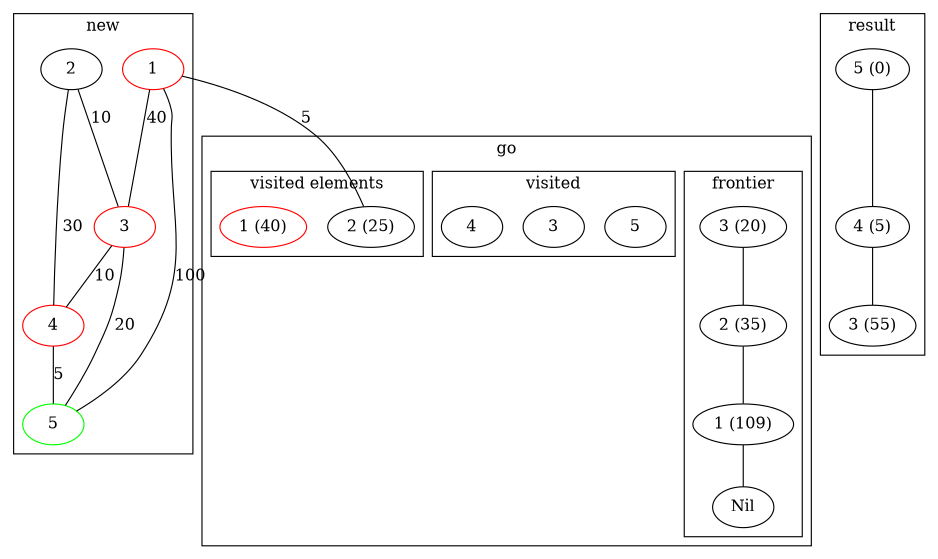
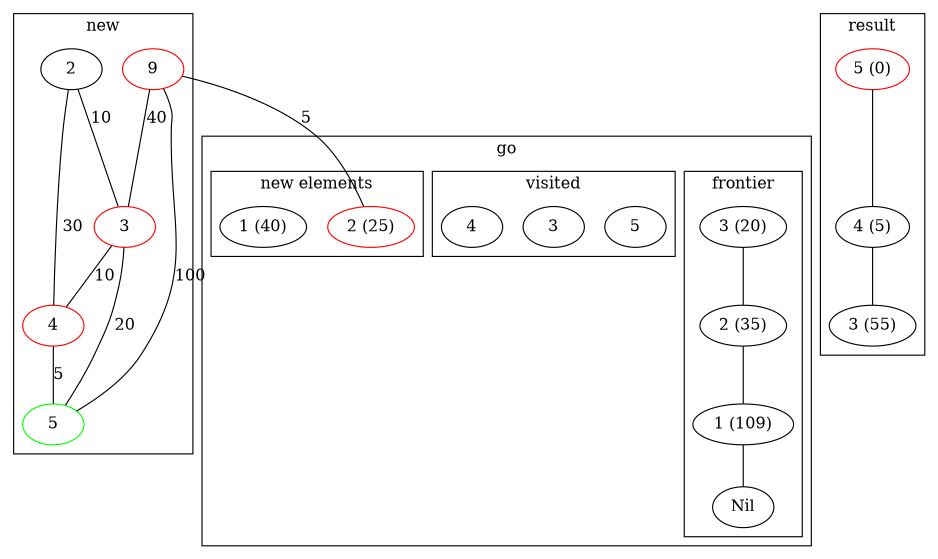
(153, 69) -> (153, 69)
(873, 69) -> (873, 69)
(317, 184) -> (317, 184)
(263, 227) -> (263, 227)
(371, 227) -> (371, 227)
